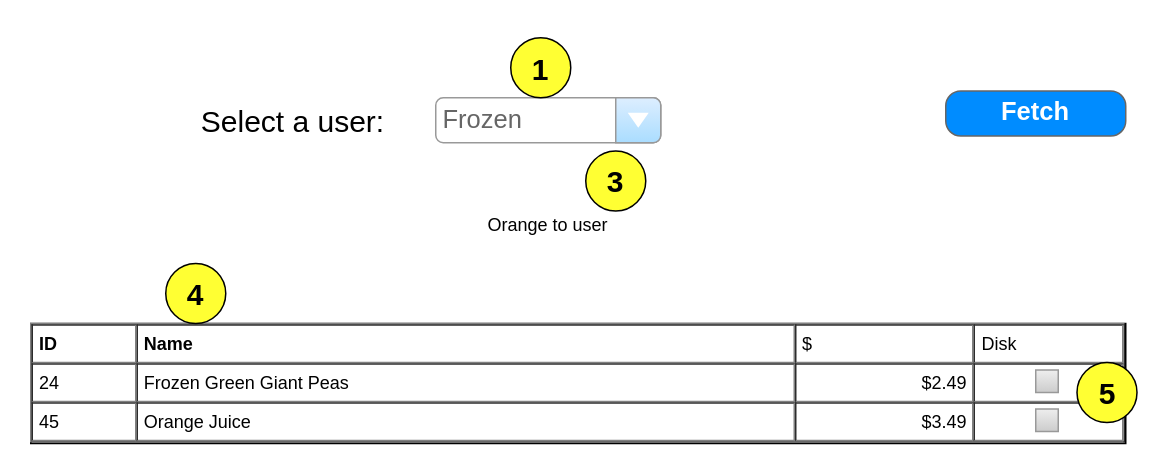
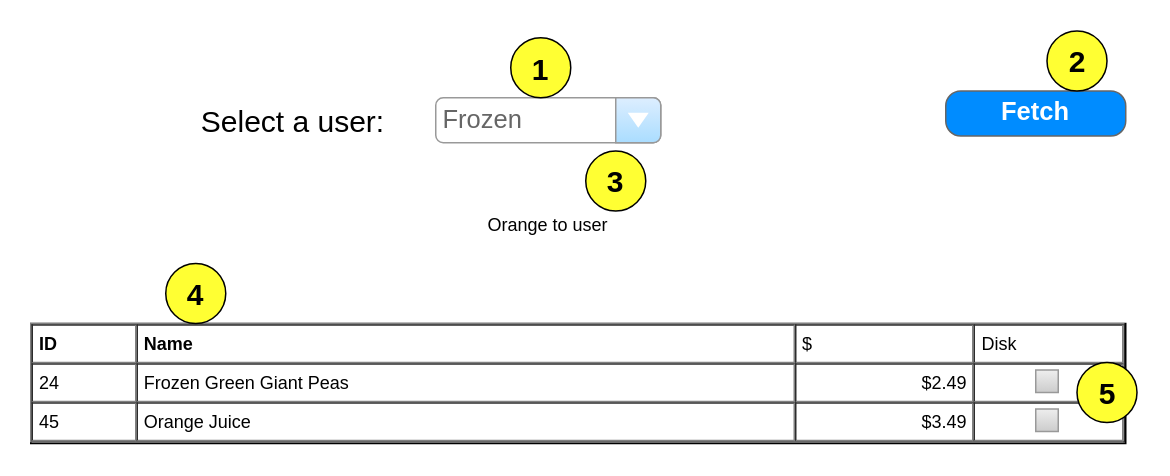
none -> (1077, 61)
